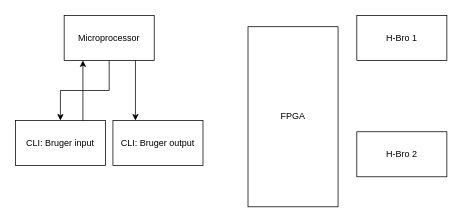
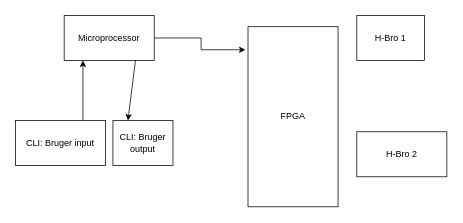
(402, 38) -> (390, 38)
(88, 90) -> (213, 50)
(158, 143) -> (143, 143)
